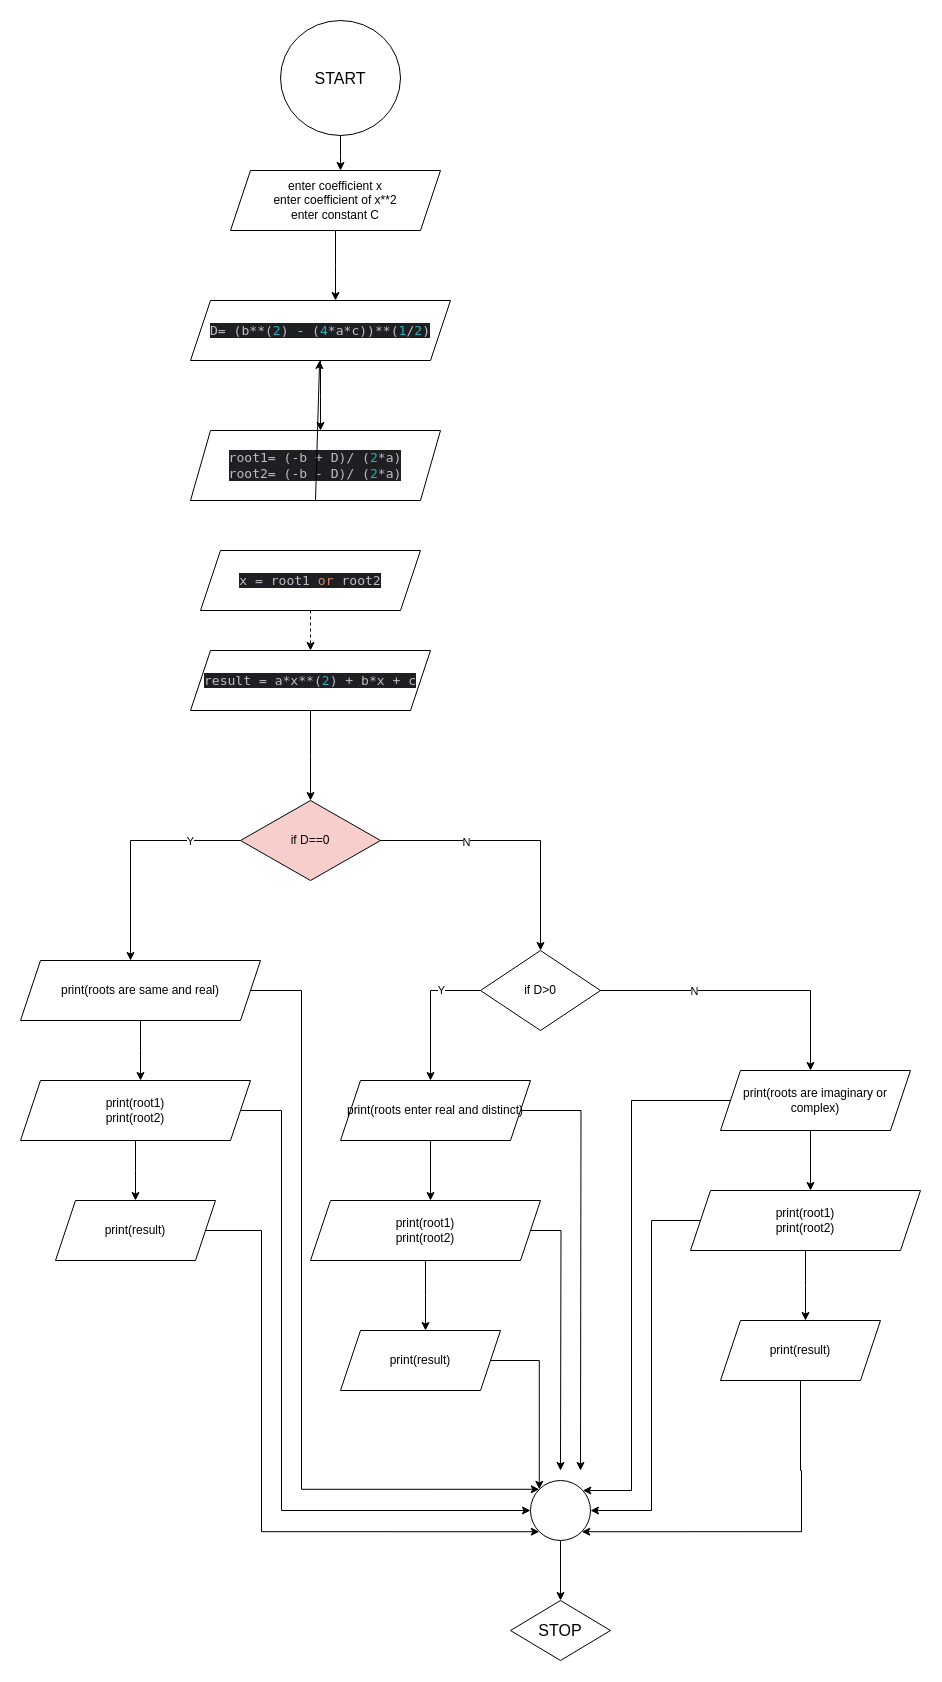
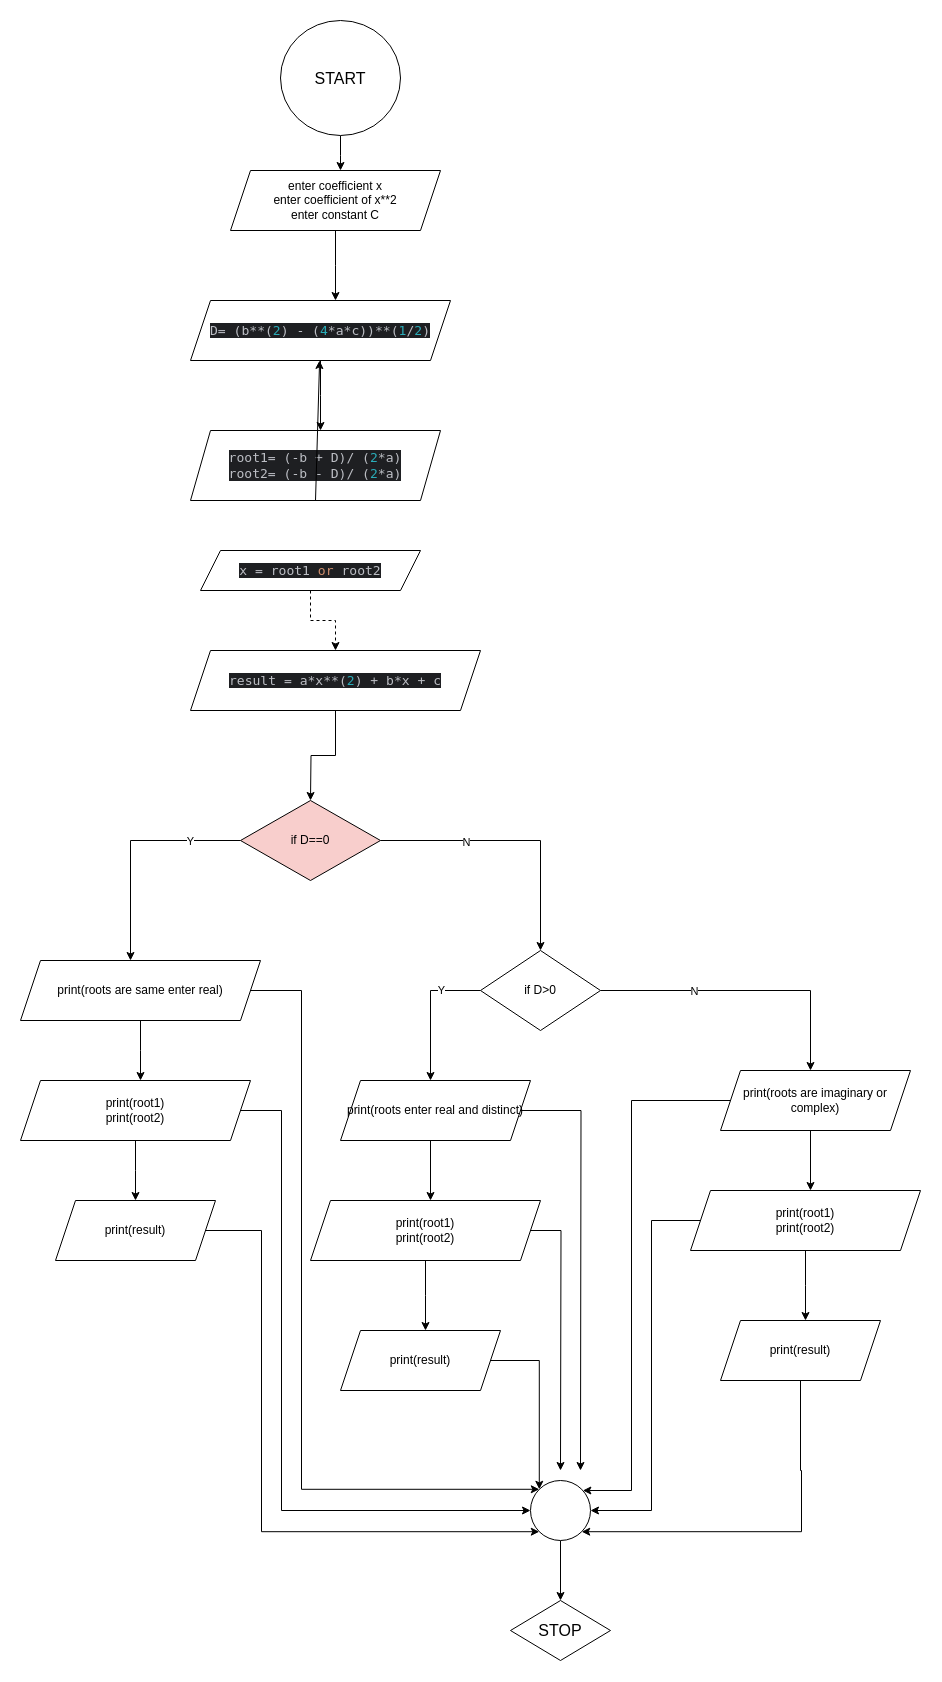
(311, 581) -> (311, 571)
(311, 681) -> (336, 681)
(141, 991) -> (141, 991)
